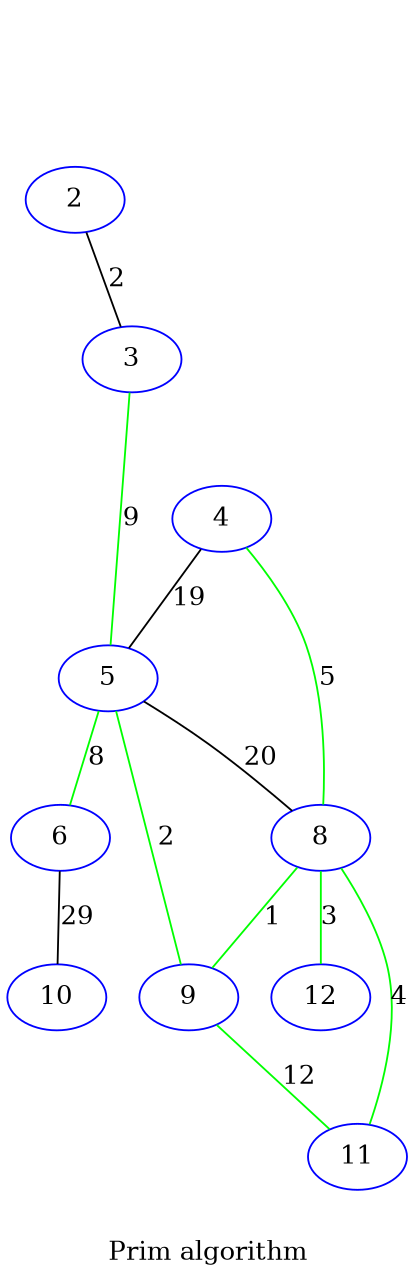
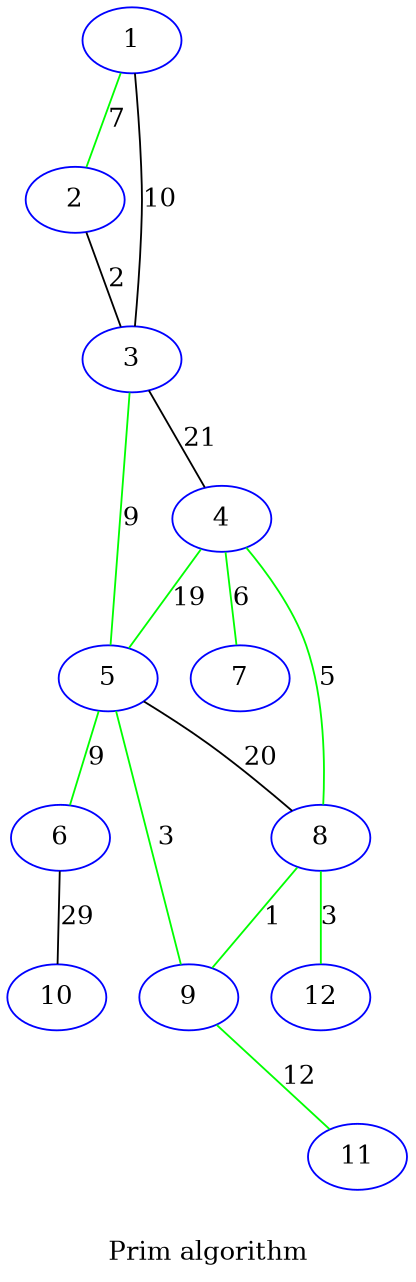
none -> (132, 40)
none -> (177, 439)
(165, 599) -> (165, 599)
none -> (240, 678)
(97, 758) -> (97, 758)
(167, 838) -> (167, 838)
(391, 992) -> none
